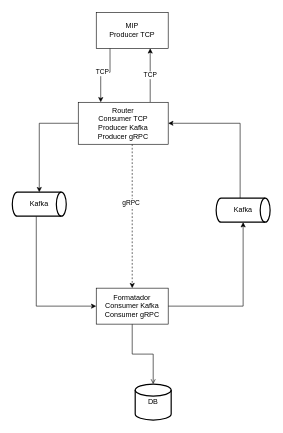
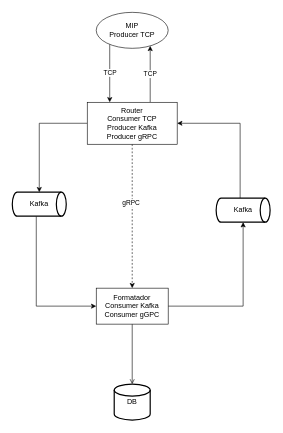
(132, 30) -> (132, 30)
(123, 123) -> (132, 123)
(132, 306) -> (132, 306)
(153, 402) -> (132, 402)
